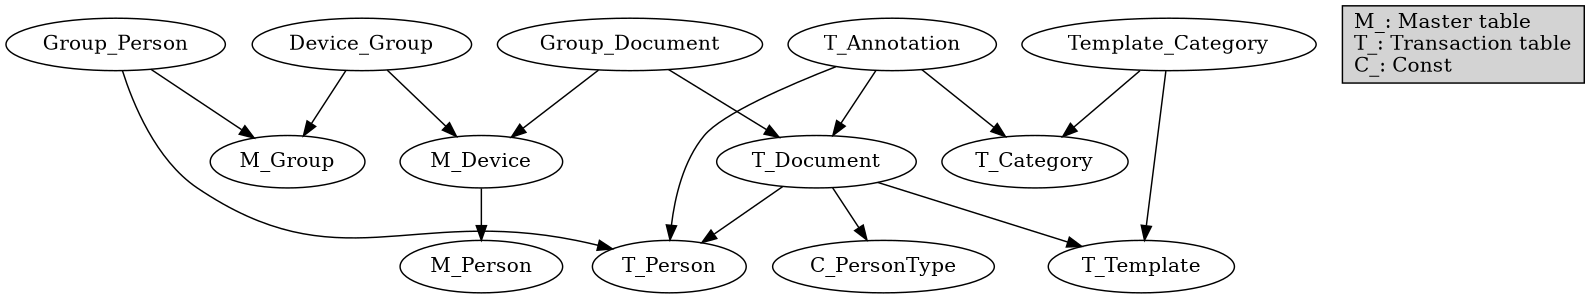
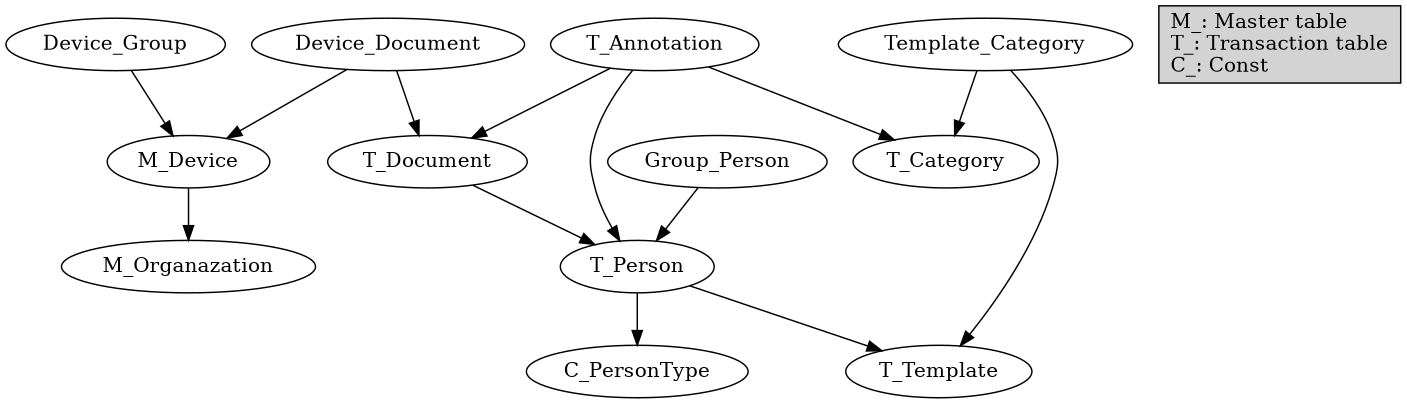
(630, 44) -> (388, 44)
(288, 162) -> none
(846, 208) -> (637, 312)
(973, 212) -> (779, 316)
(481, 267) -> (189, 267)
